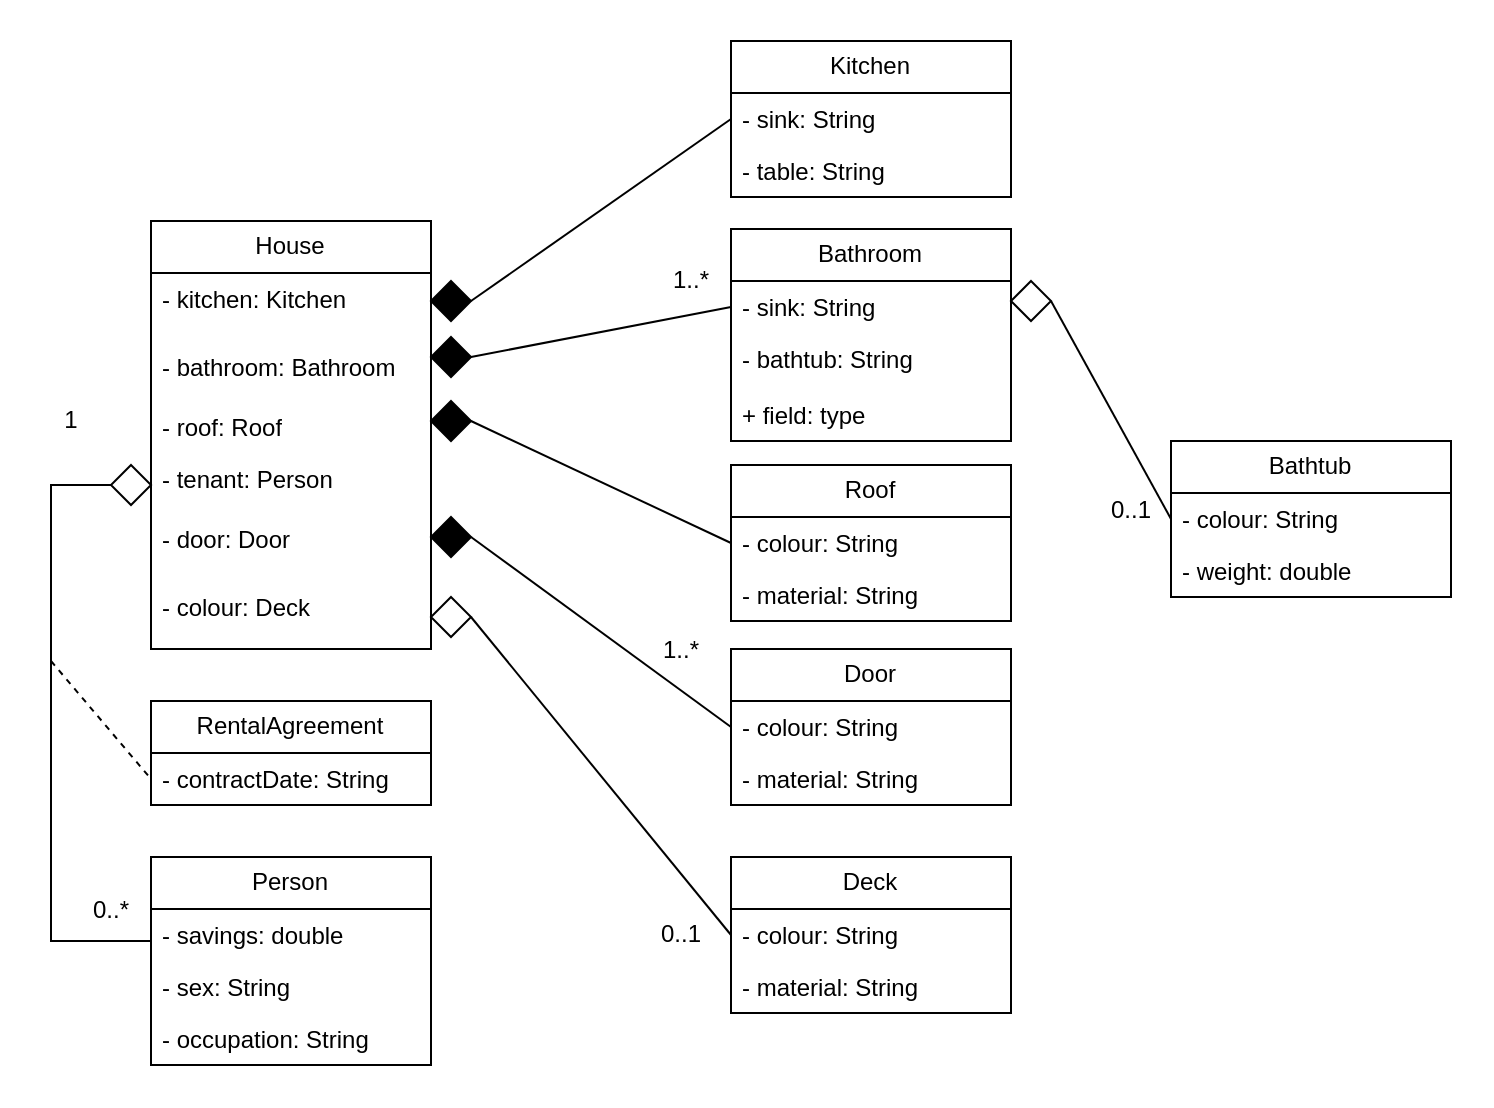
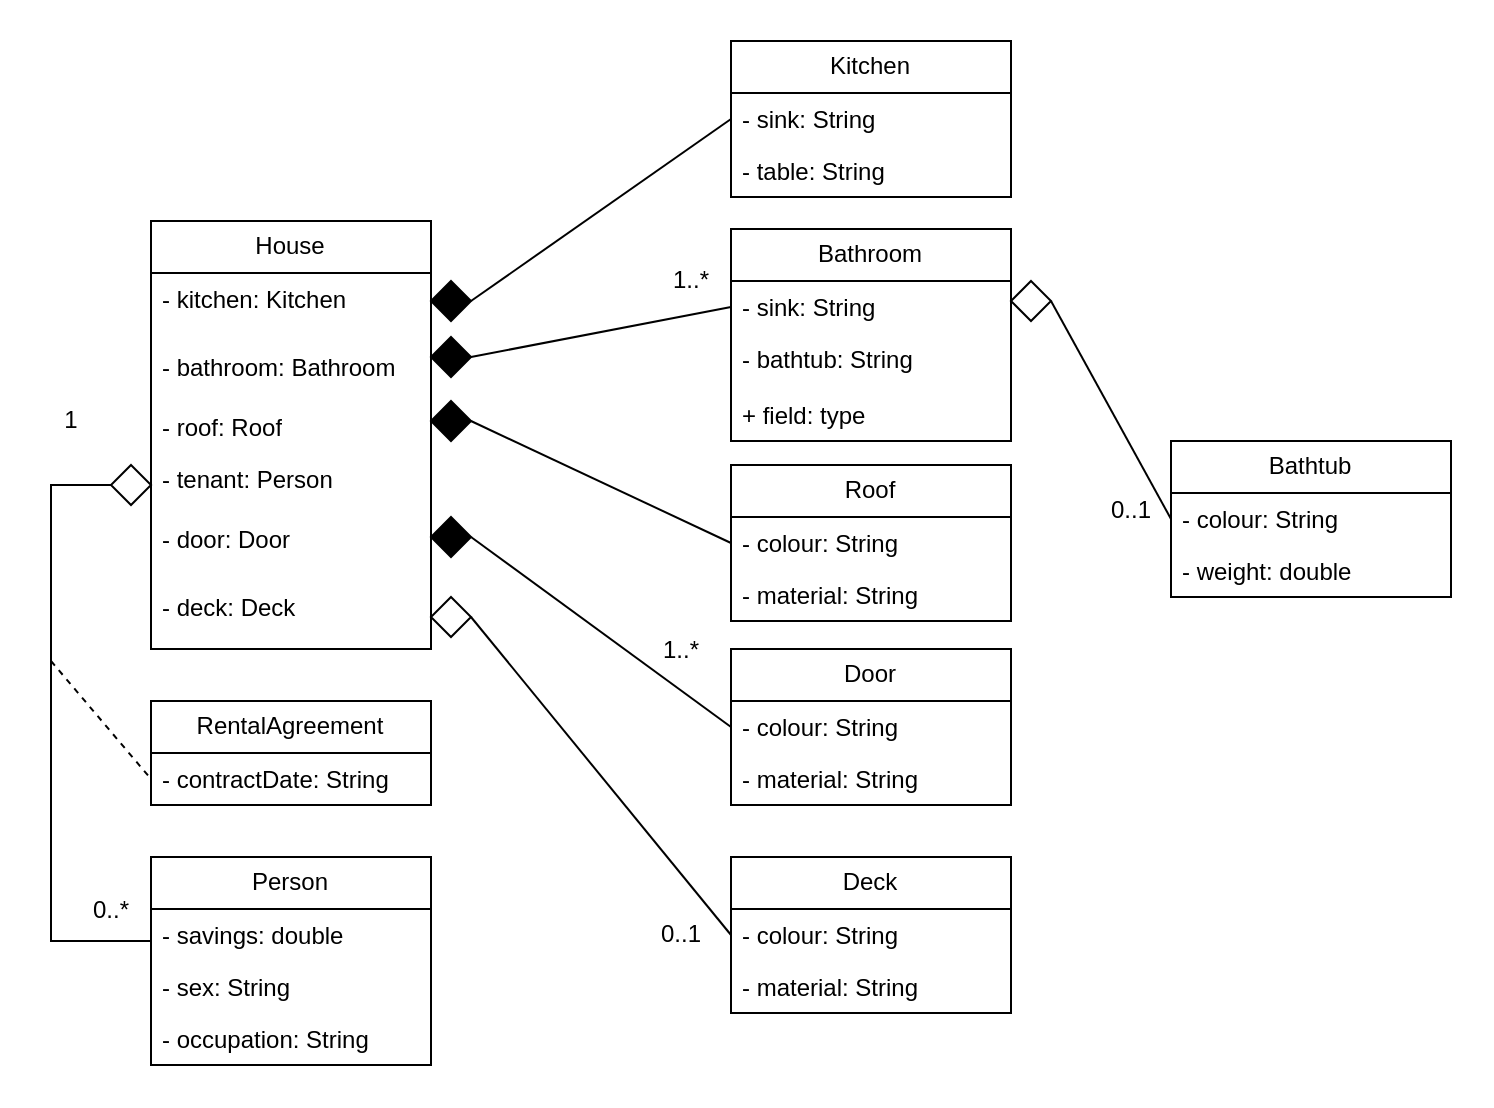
(245, 609) -> (234, 609)
